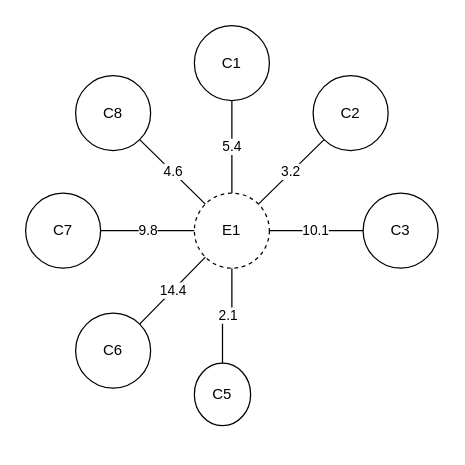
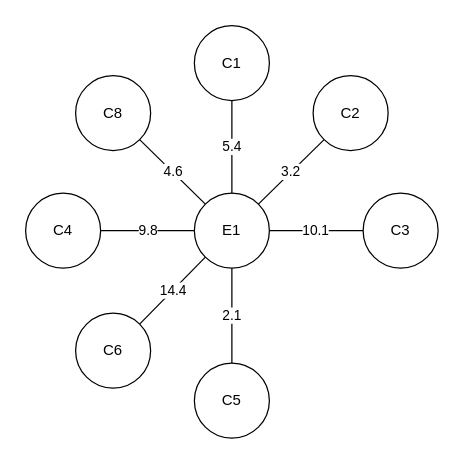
(63, 231) -> (63, 231)
(232, 231) -> (232, 231)
(223, 394) -> (232, 401)
